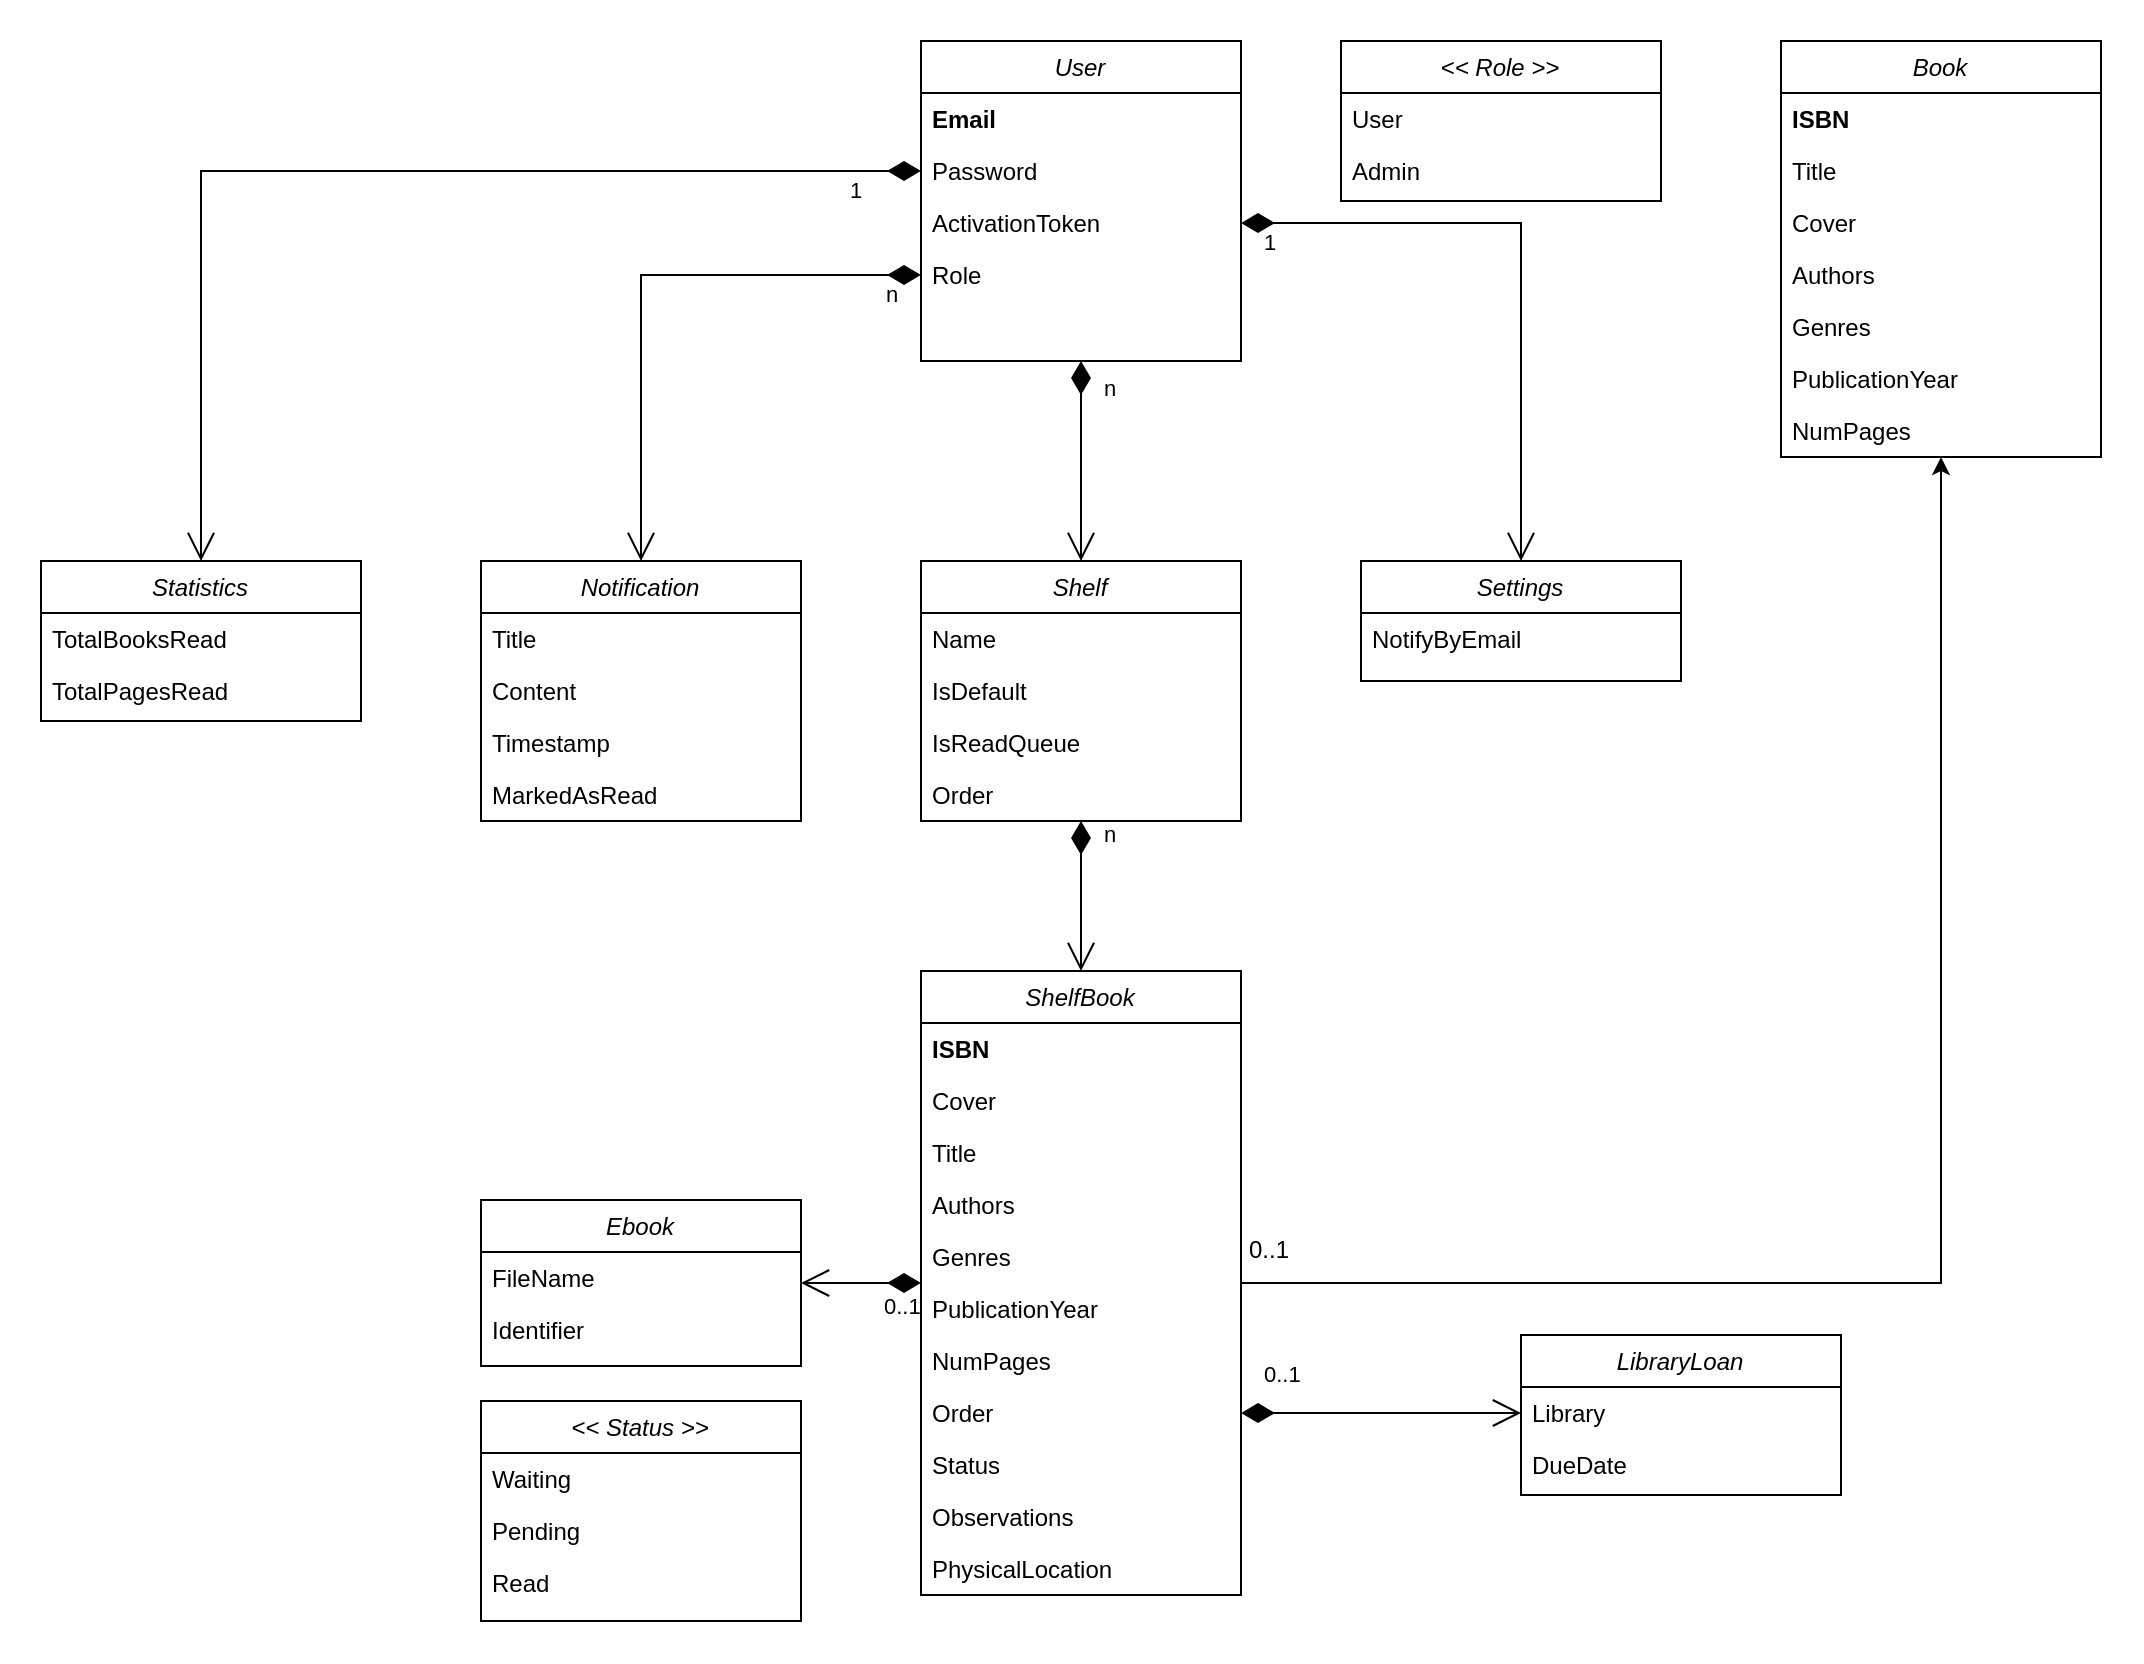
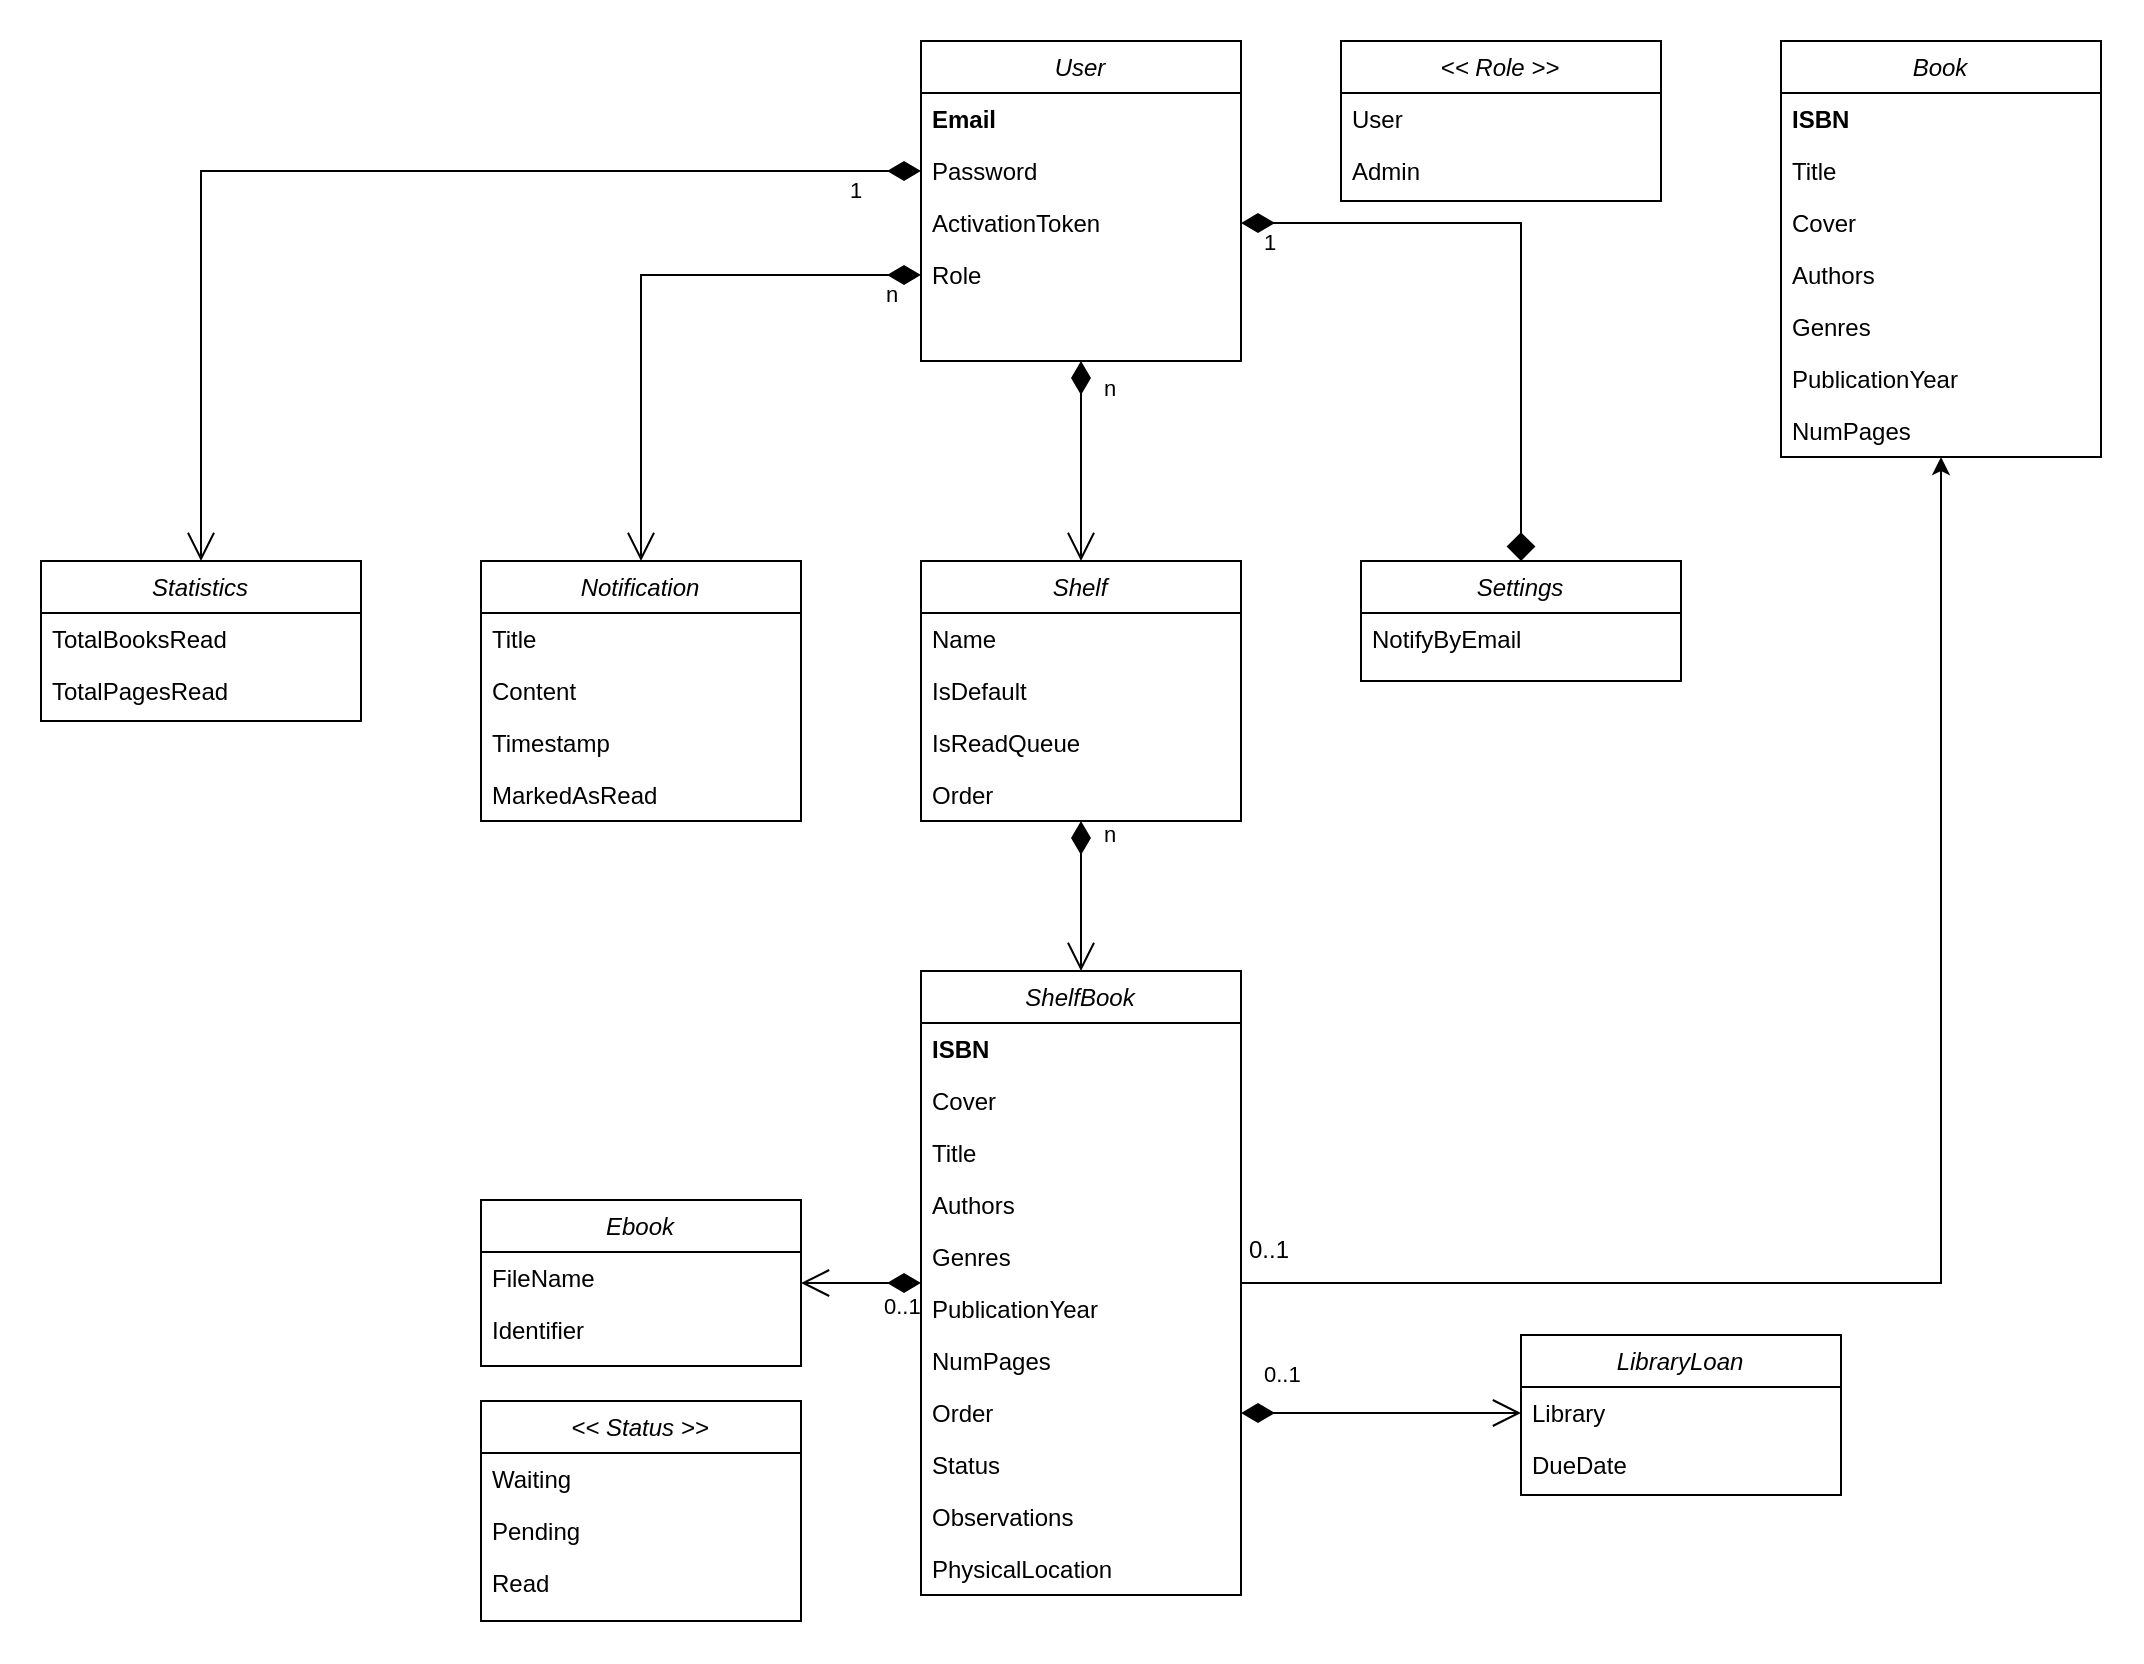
(1521, 545) -> (1521, 533)
